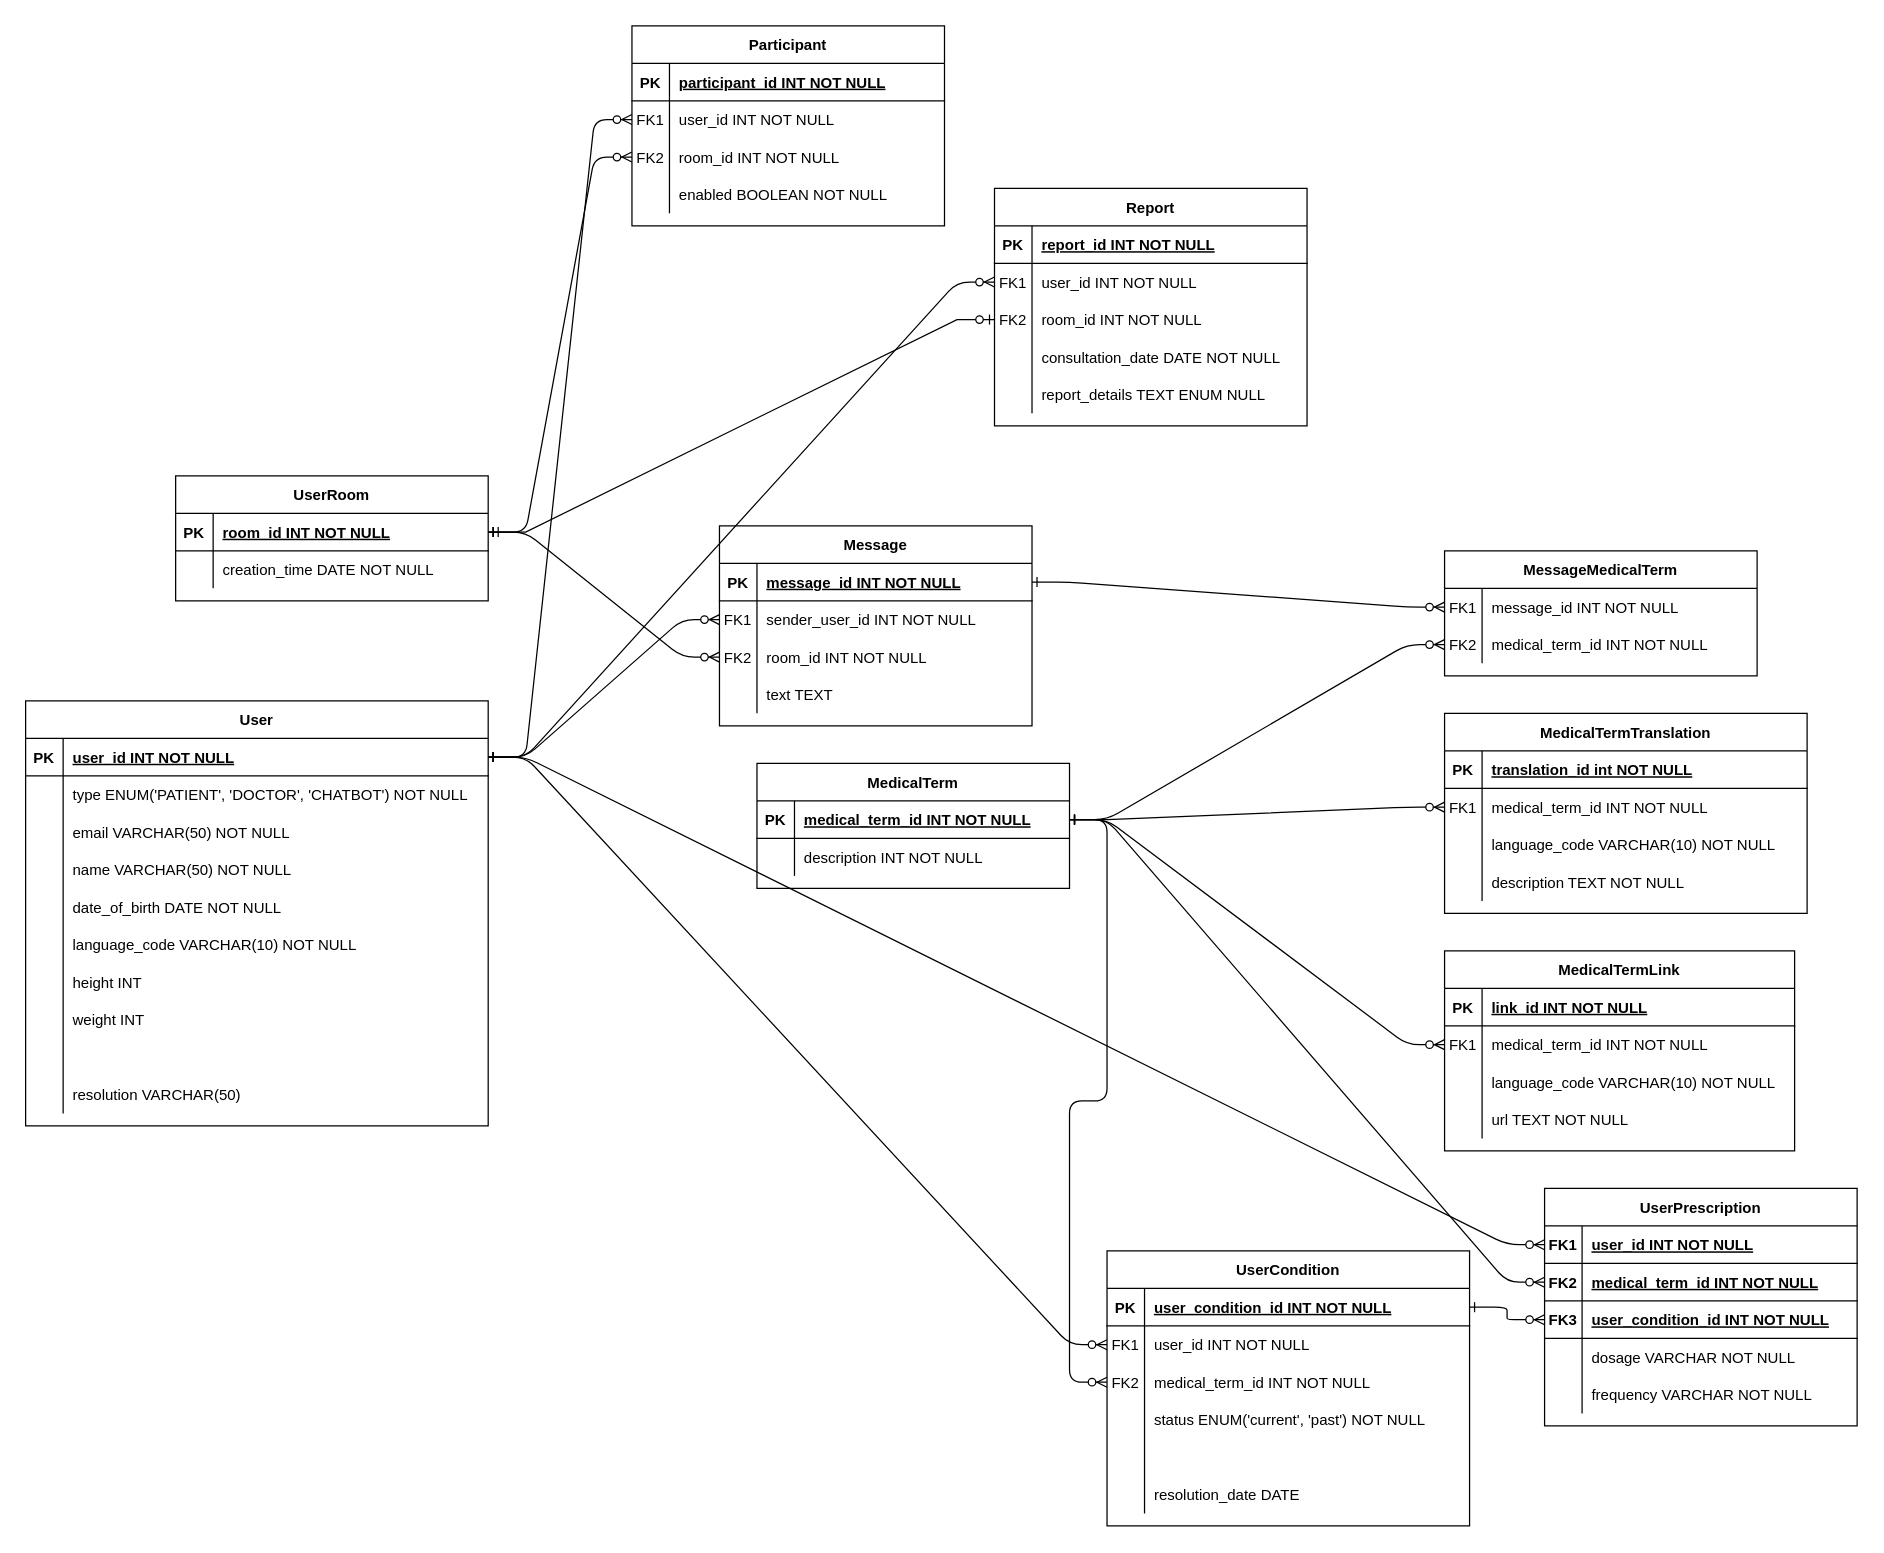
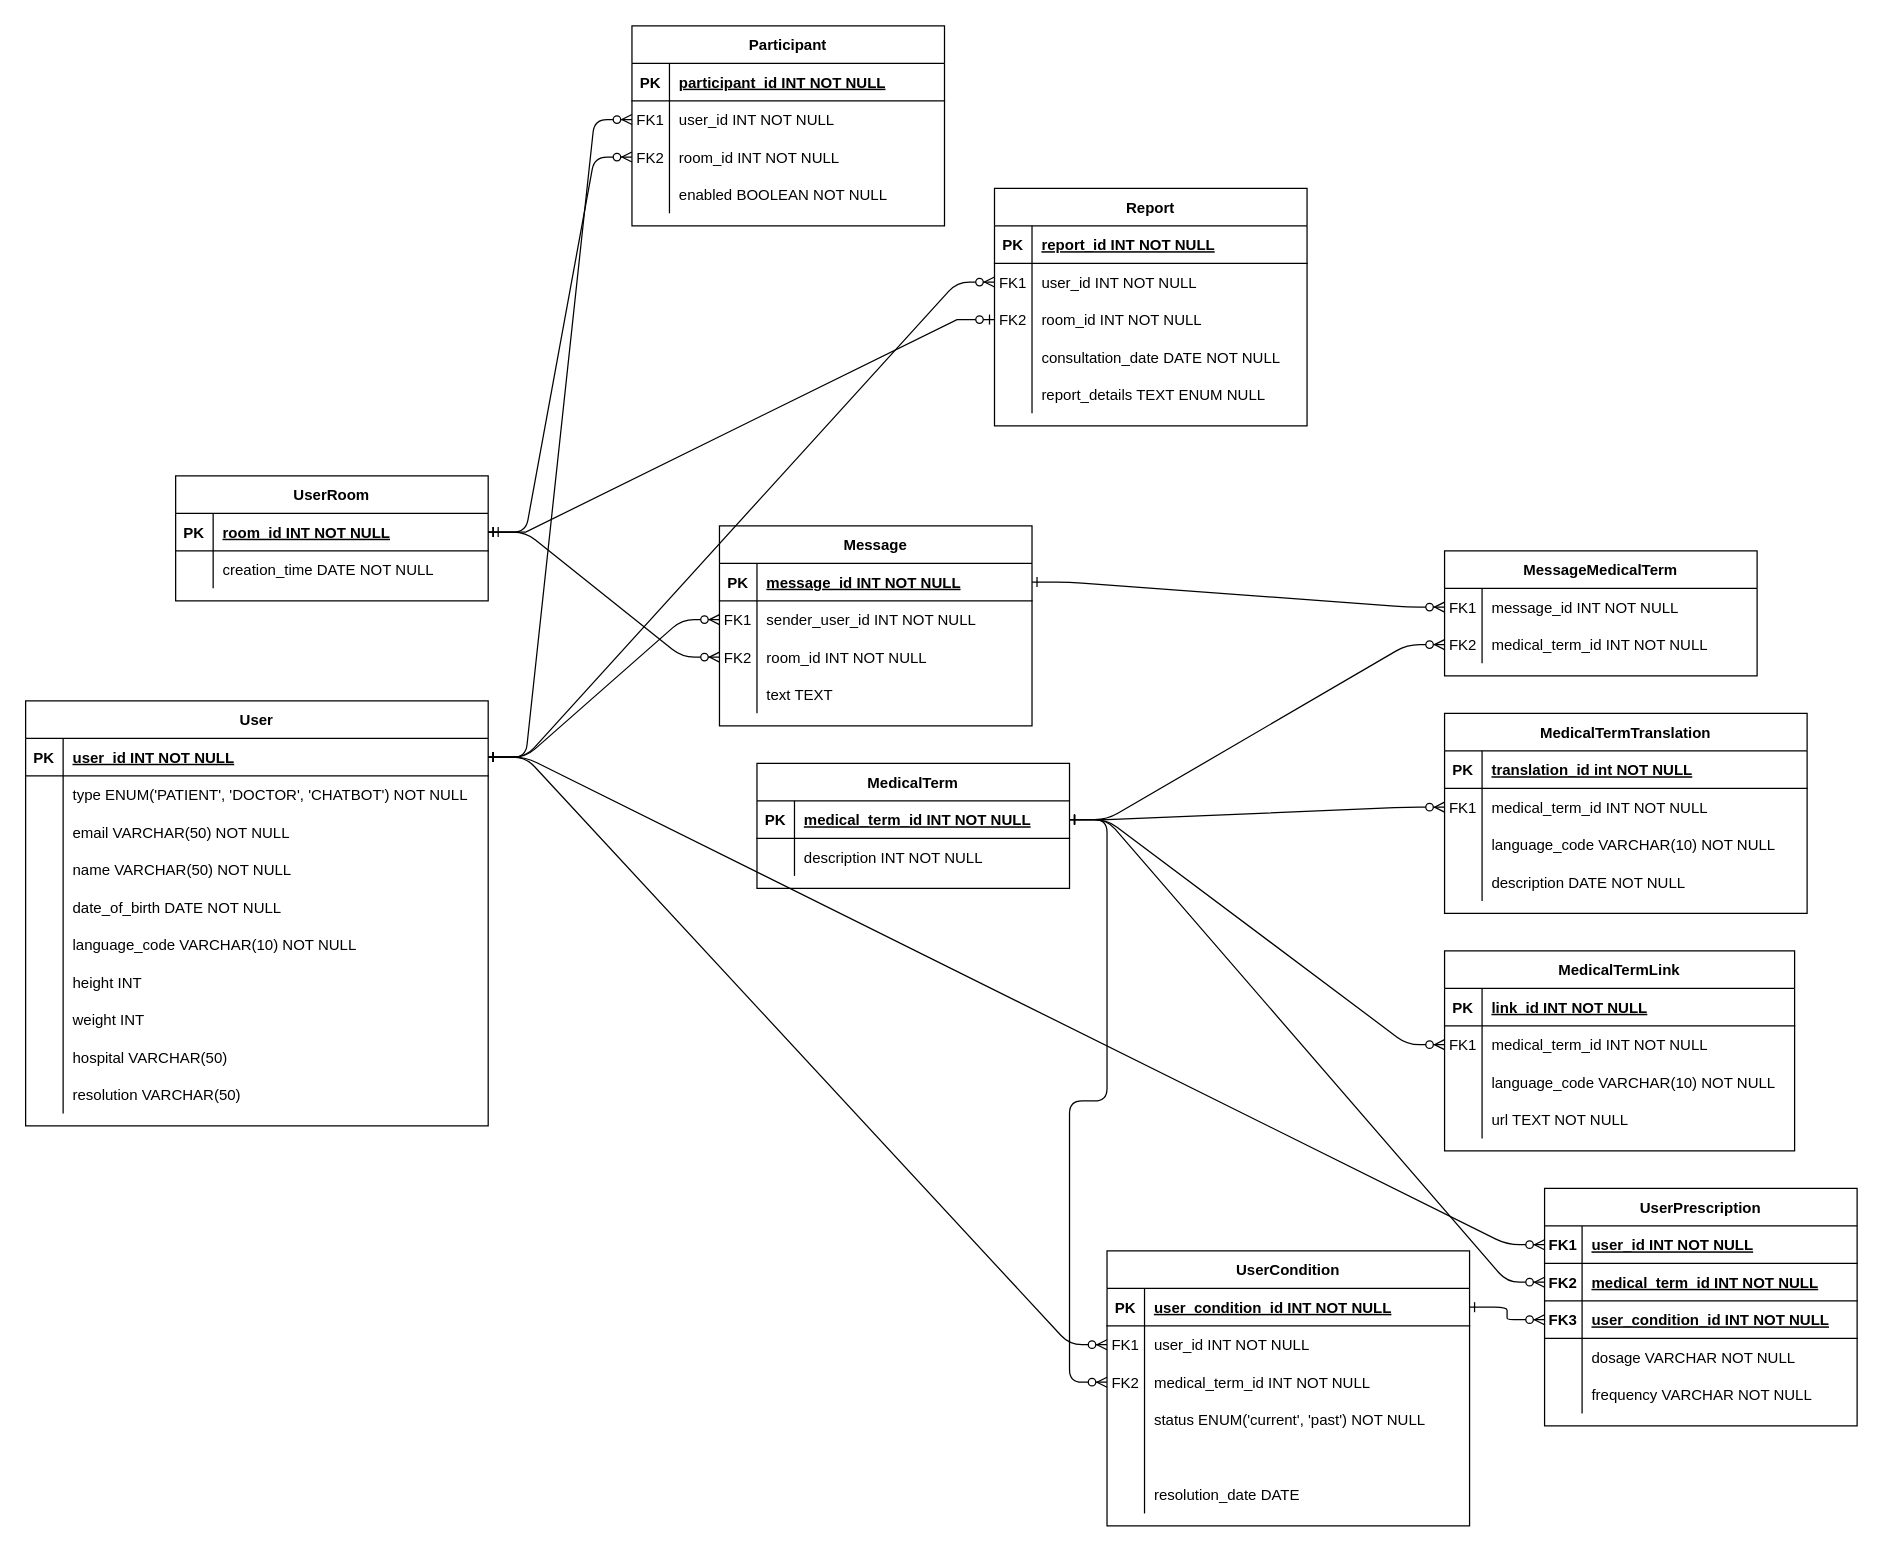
(1587, 883) -> (1587, 883)
none -> (276, 1057)
